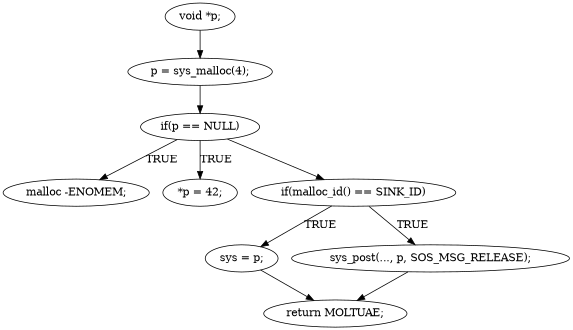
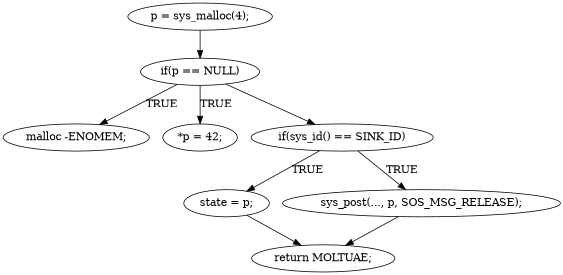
(200, 17) -> none
(353, 193) -> (342, 138)
(242, 258) -> (227, 203)
